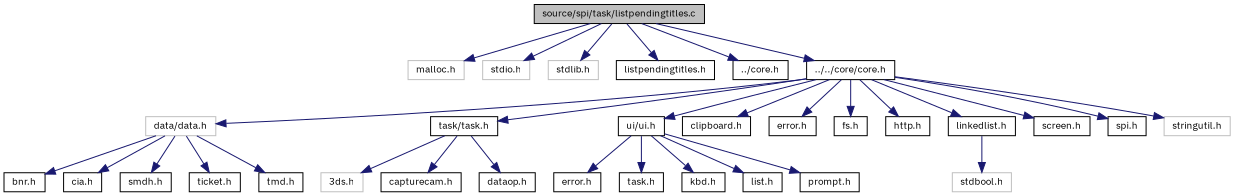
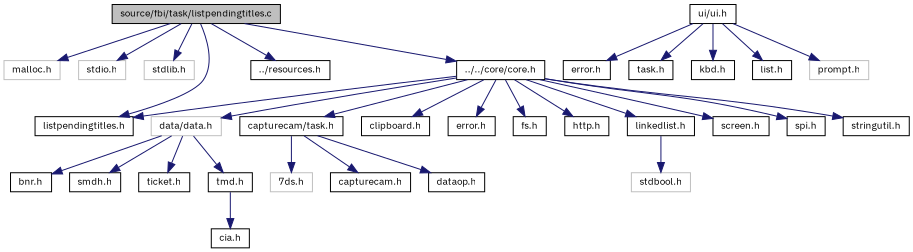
(619, 14) -> (196, 14)
(761, 70) -> (290, 70)
(745, 98) -> (300, 95)
(464, 126) -> (291, 126)
(1197, 126) -> (876, 126)
(136, 152) -> (230, 205)
(342, 182) -> (291, 182)
(830, 182) -> (839, 70)
